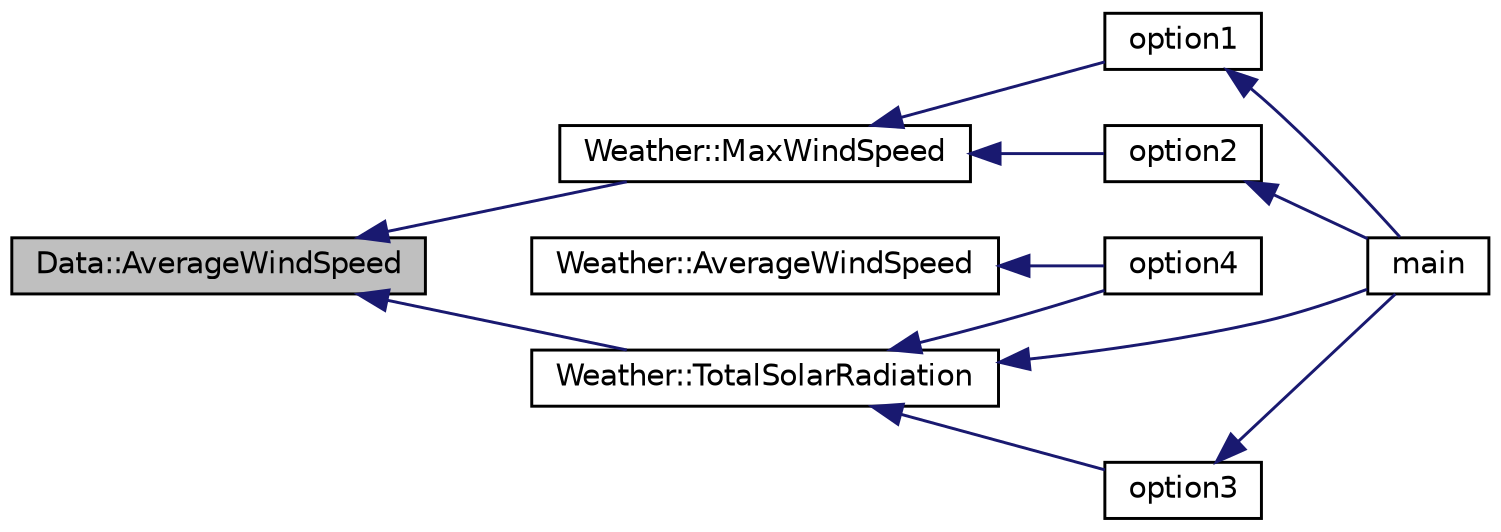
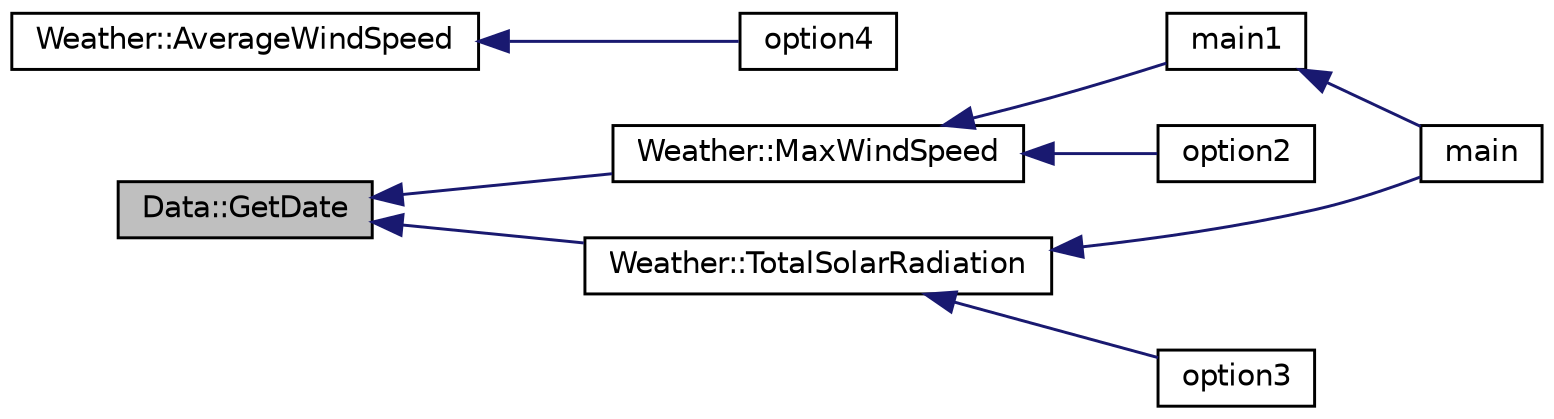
(1183, 41) -> (1236, 41)
(1321, 217) -> none
(219, 266) -> (245, 210)
(1013, 318) -> none
(1317, 368) -> none
